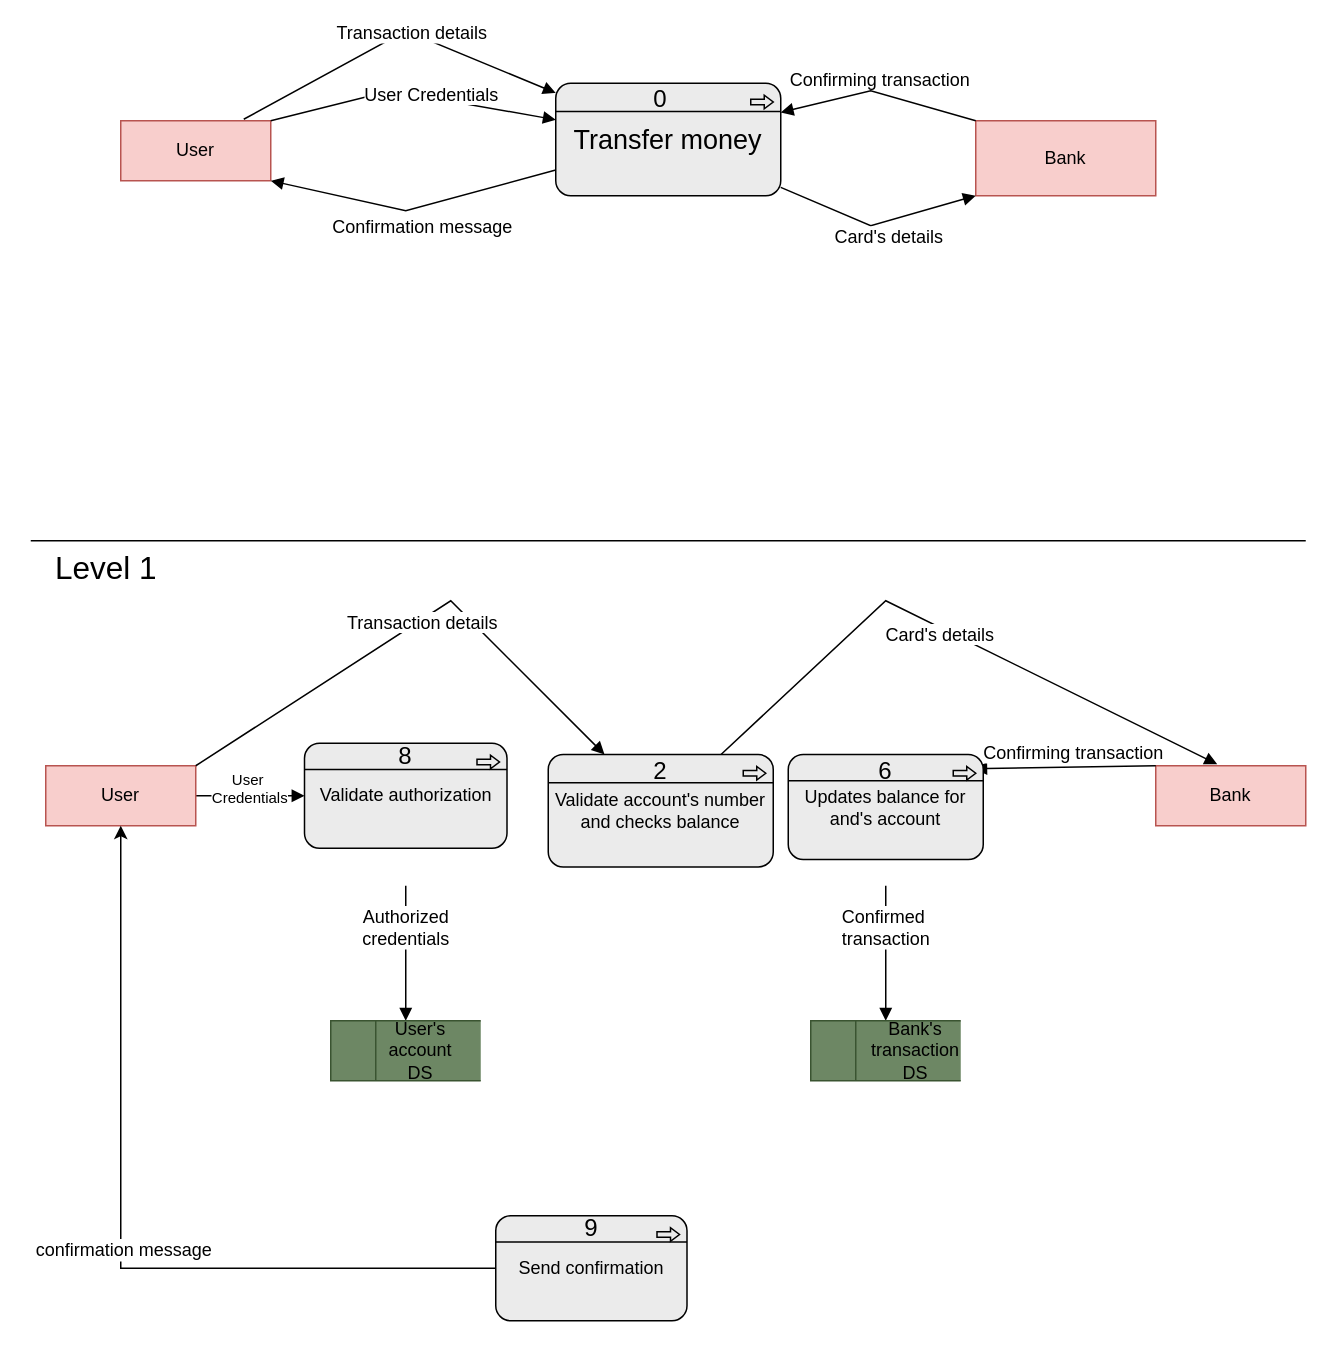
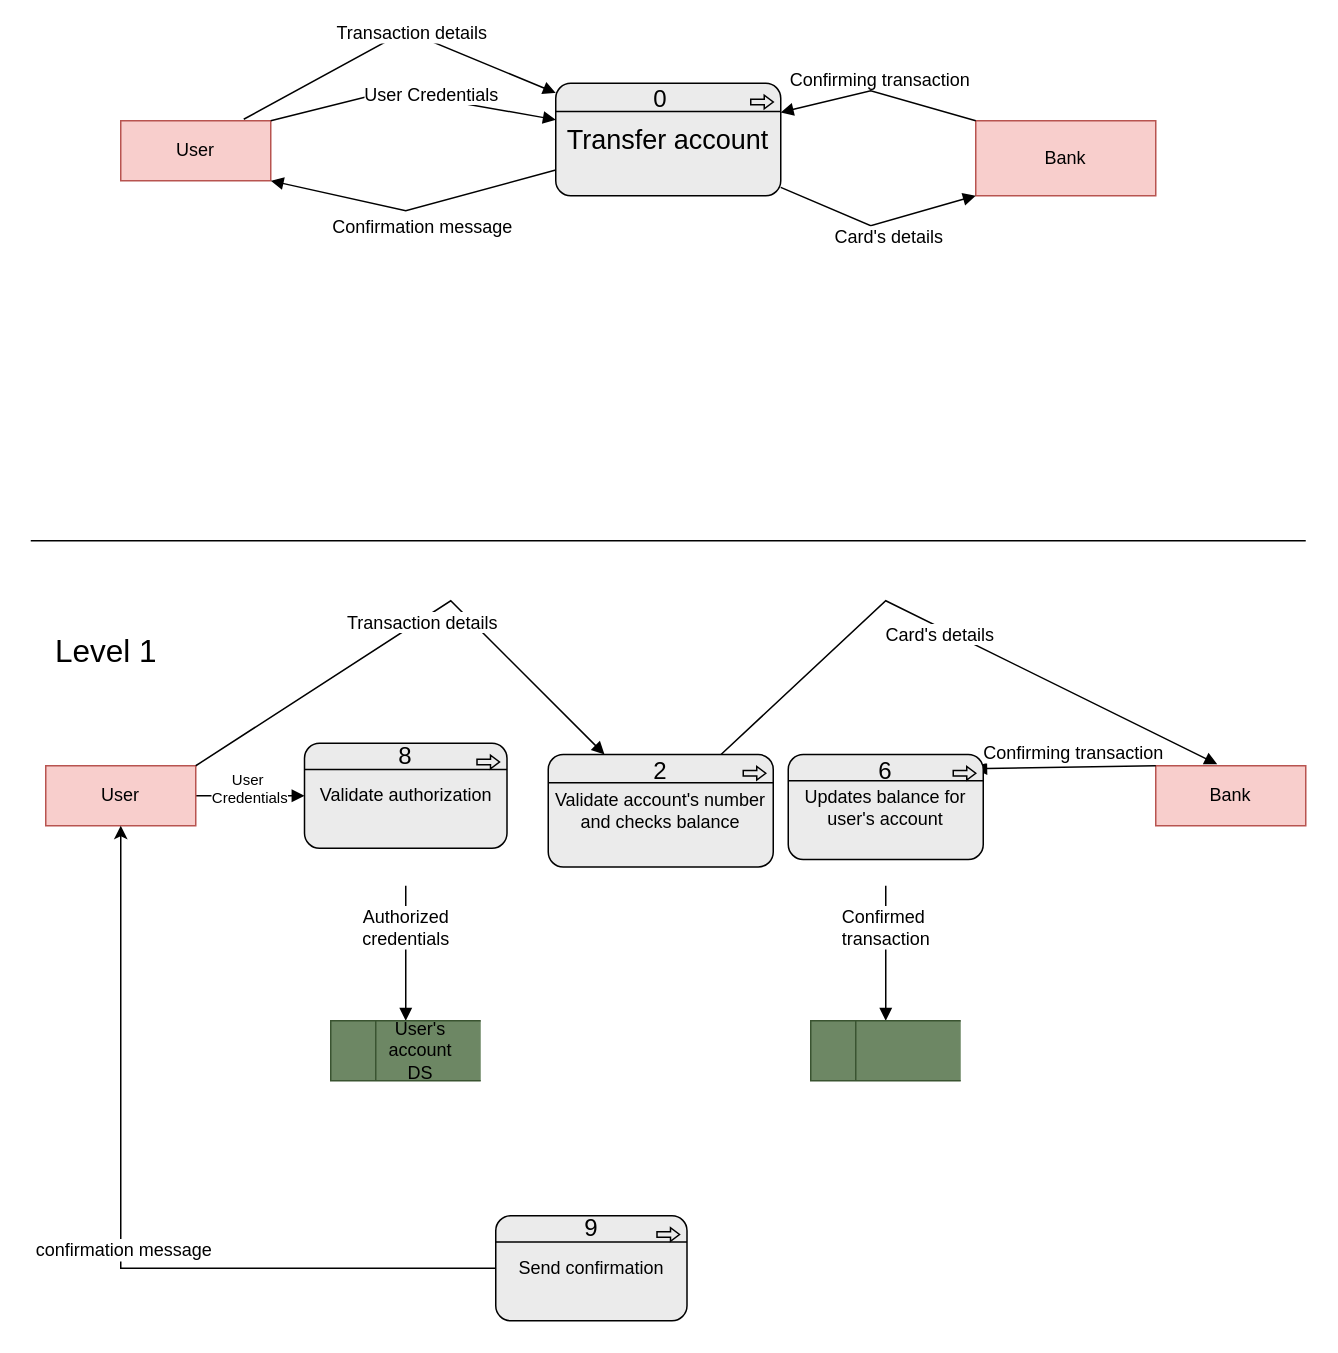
(668, 140) -> (668, 140)
(106, 568) -> (106, 650)
(886, 808) -> (886, 808)
(916, 1051) -> none
